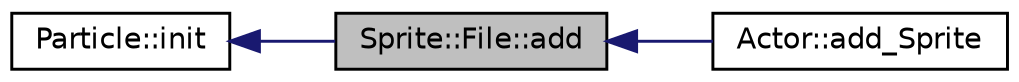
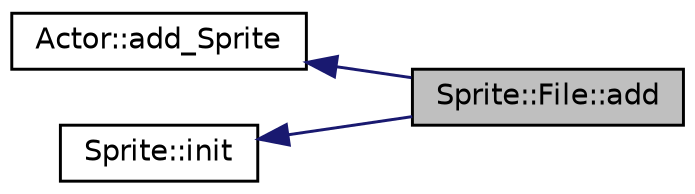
(121, 41) -> (159, 153)
(675, 41) -> (374, 72)
